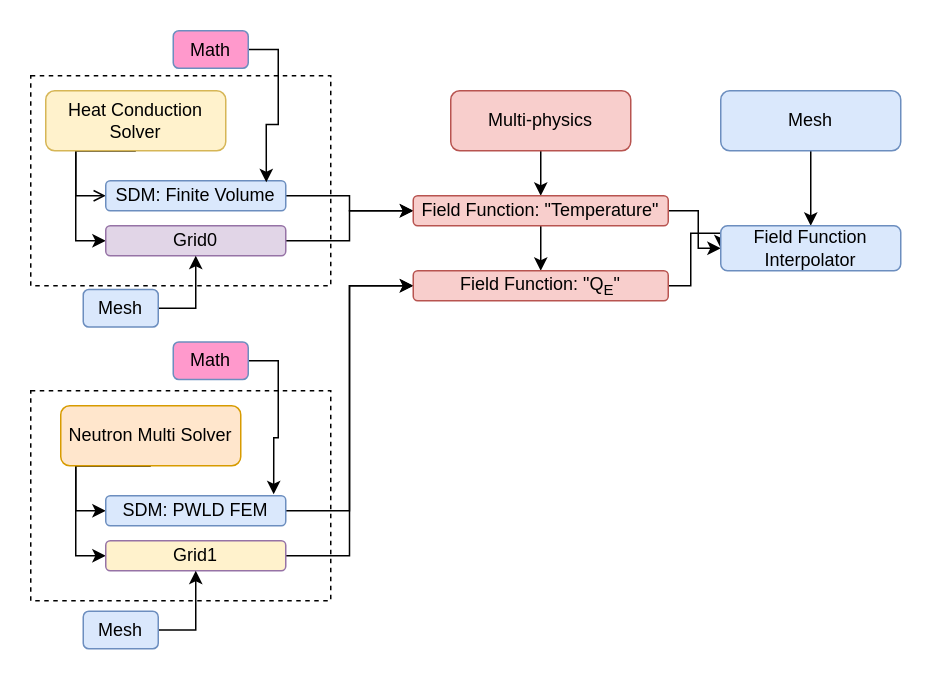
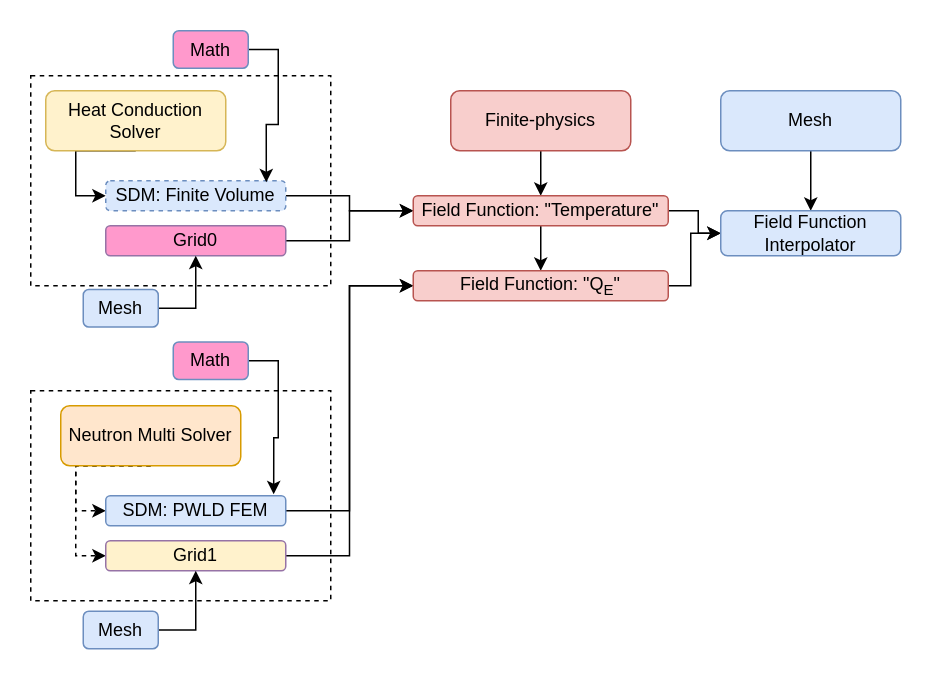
(541, 121) -> (541, 121)
(96, 196) -> (94, 196)
(196, 196) -> (196, 196)
(76, 229) -> none
(196, 241) -> (196, 241)
(811, 248) -> (811, 233)
(85, 511) -> (85, 511)
(76, 542) -> (76, 542)
